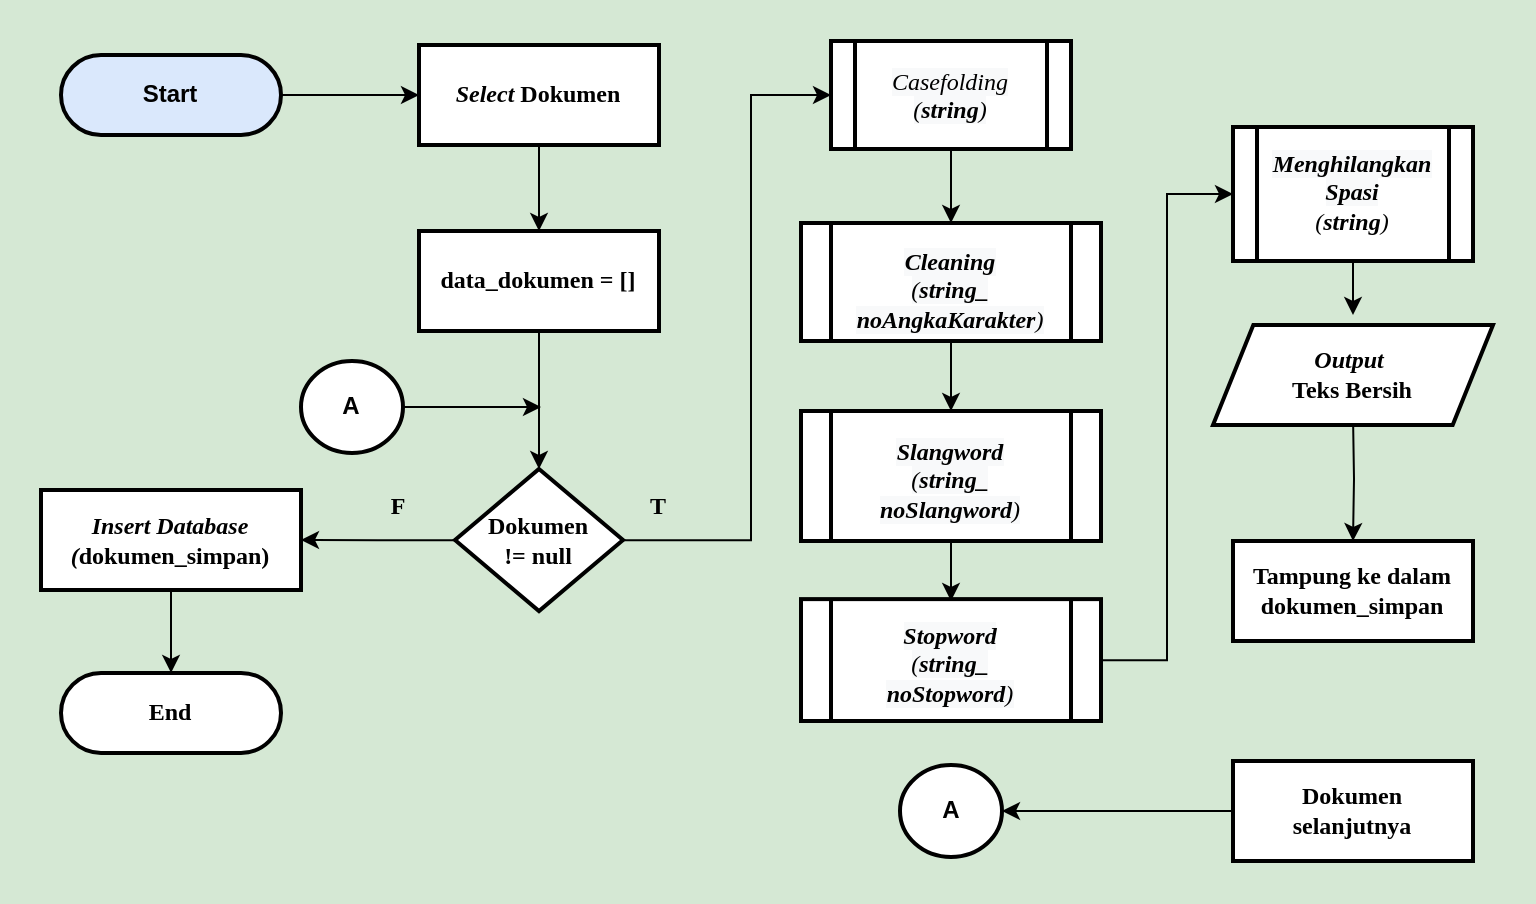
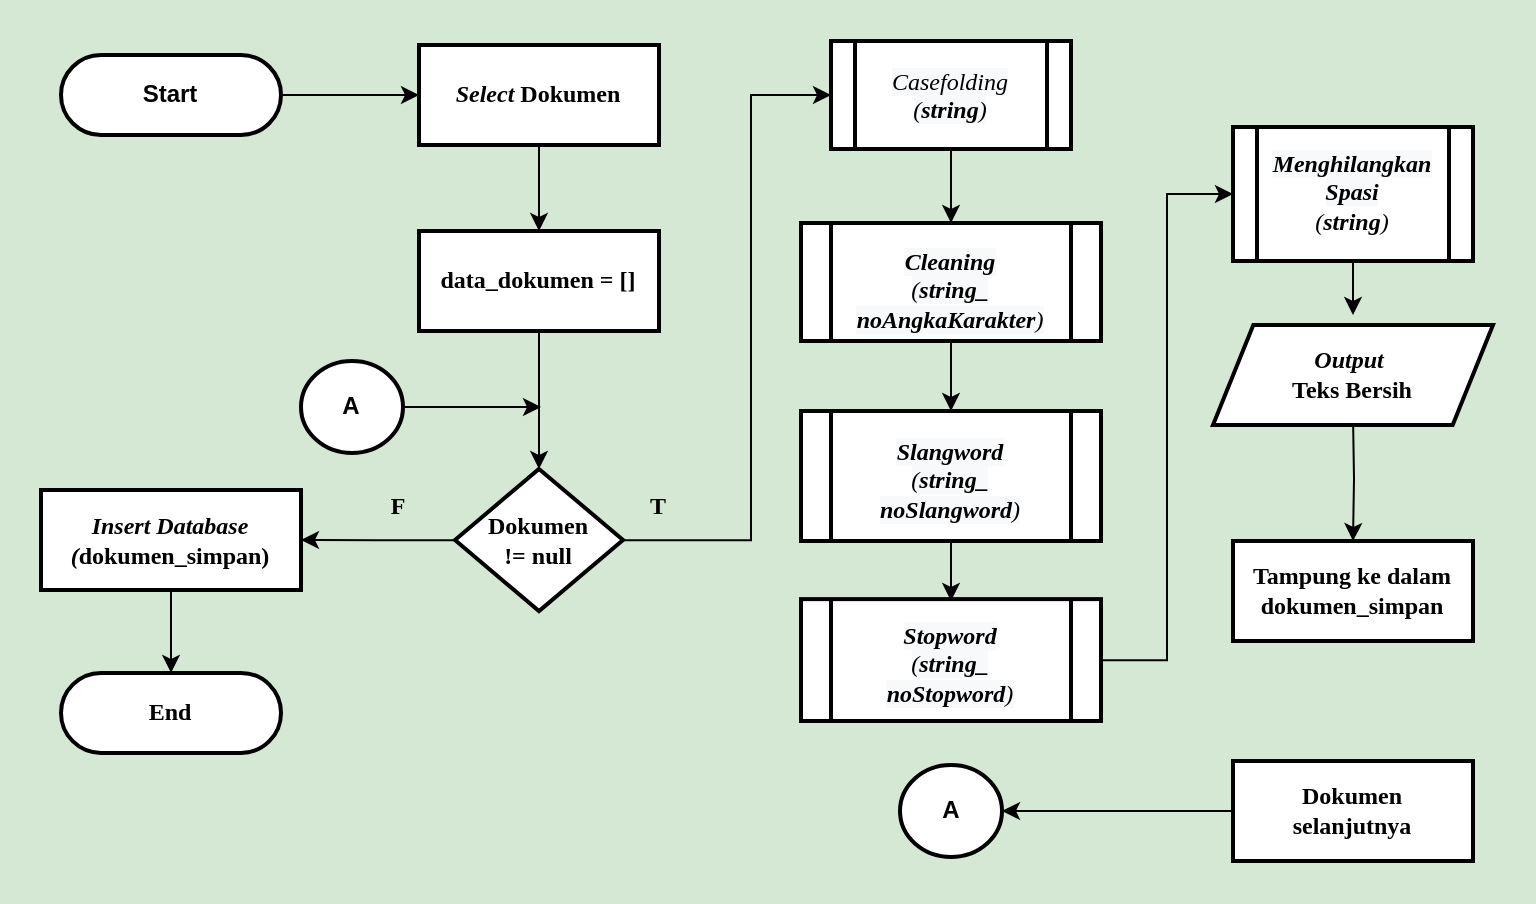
(171, 95) -> (171, 95)
